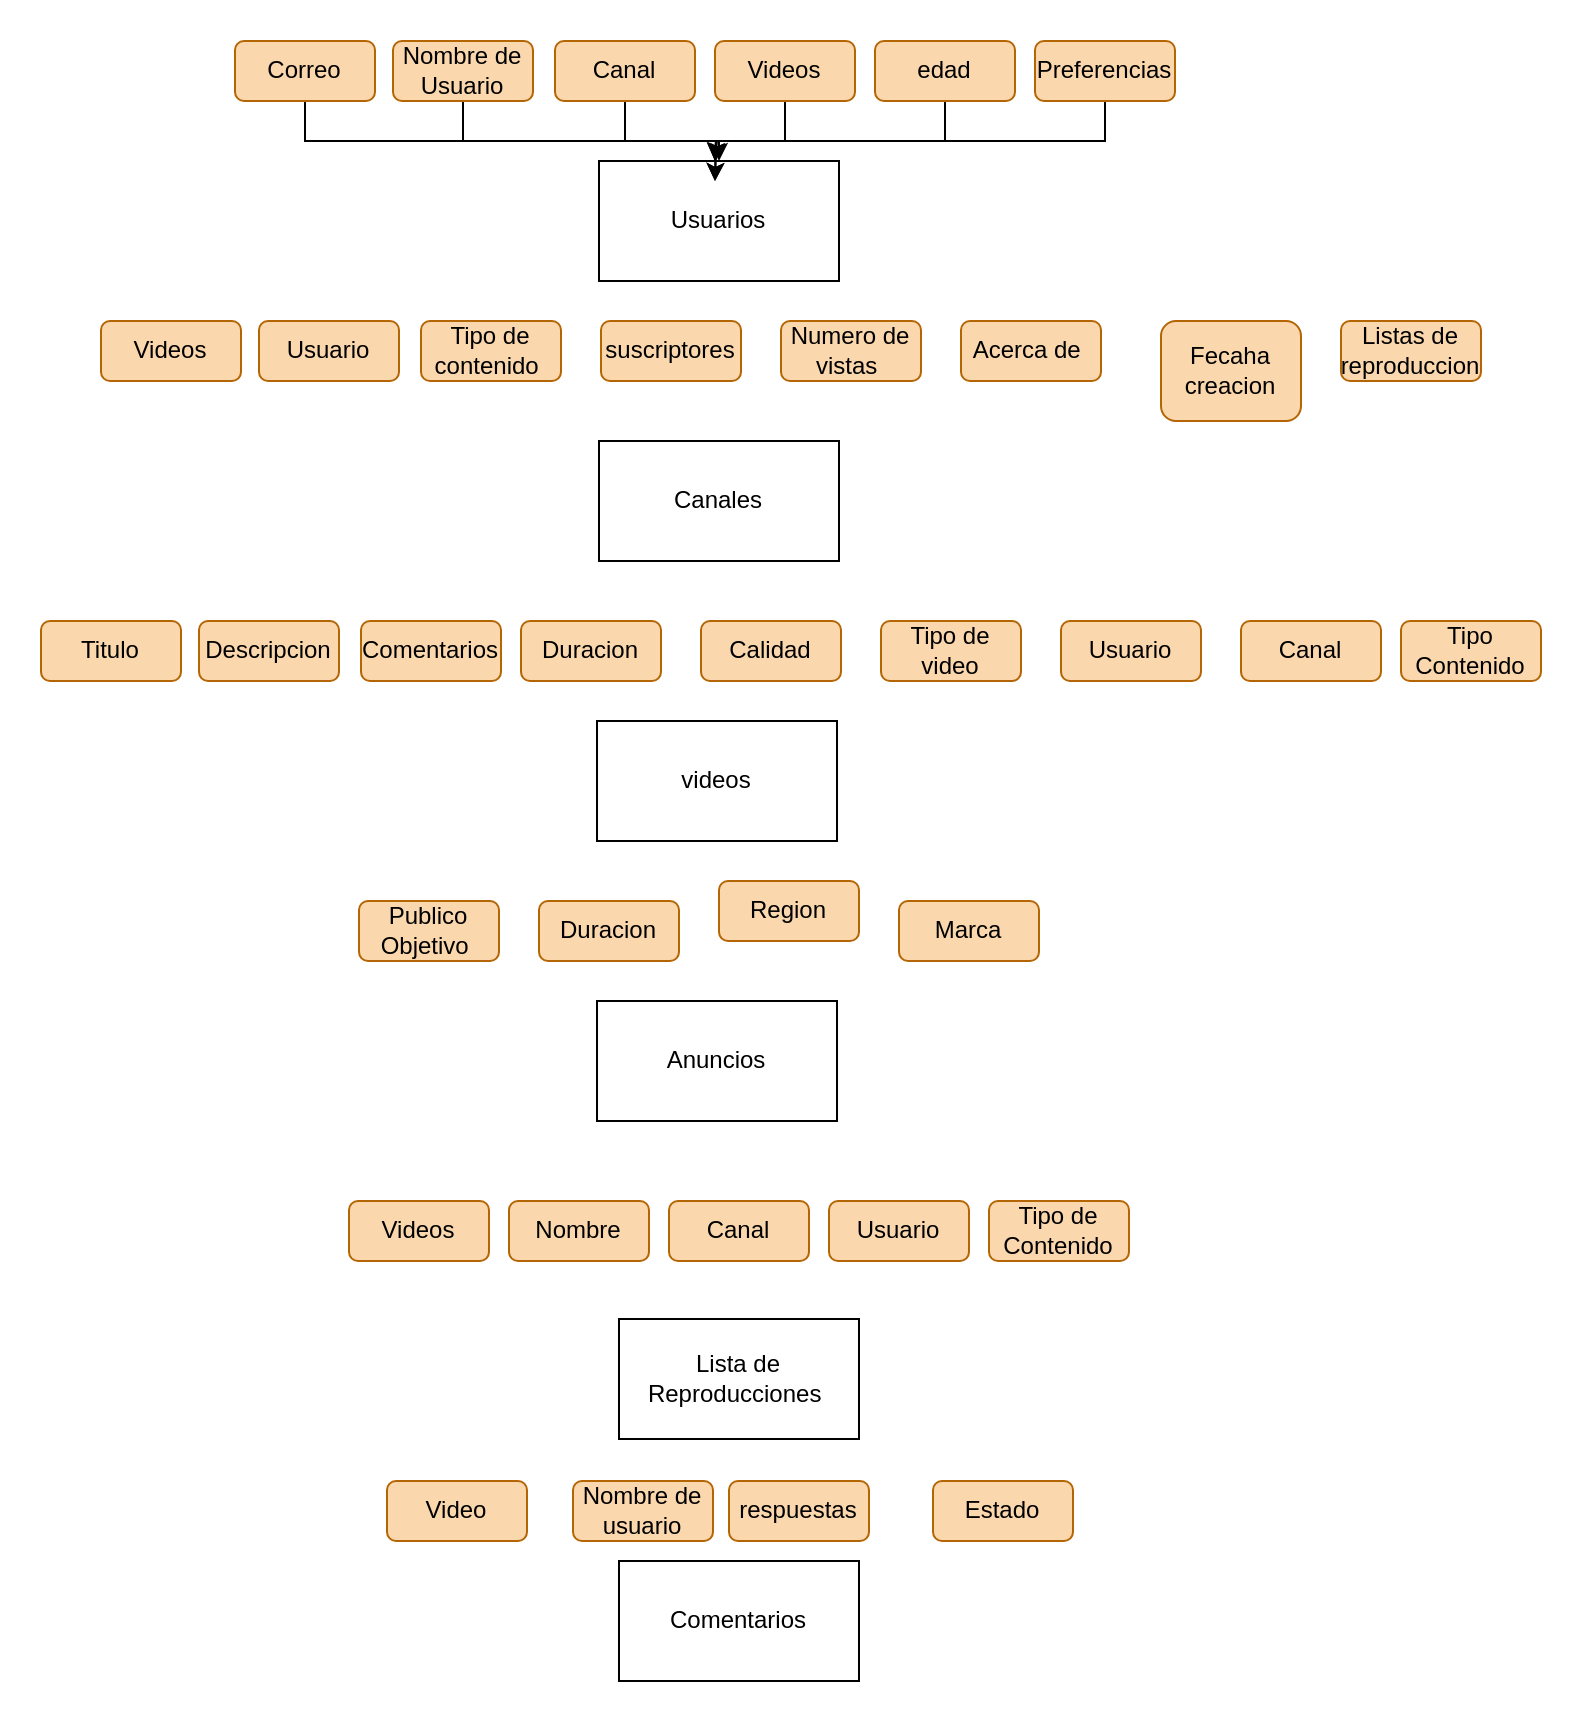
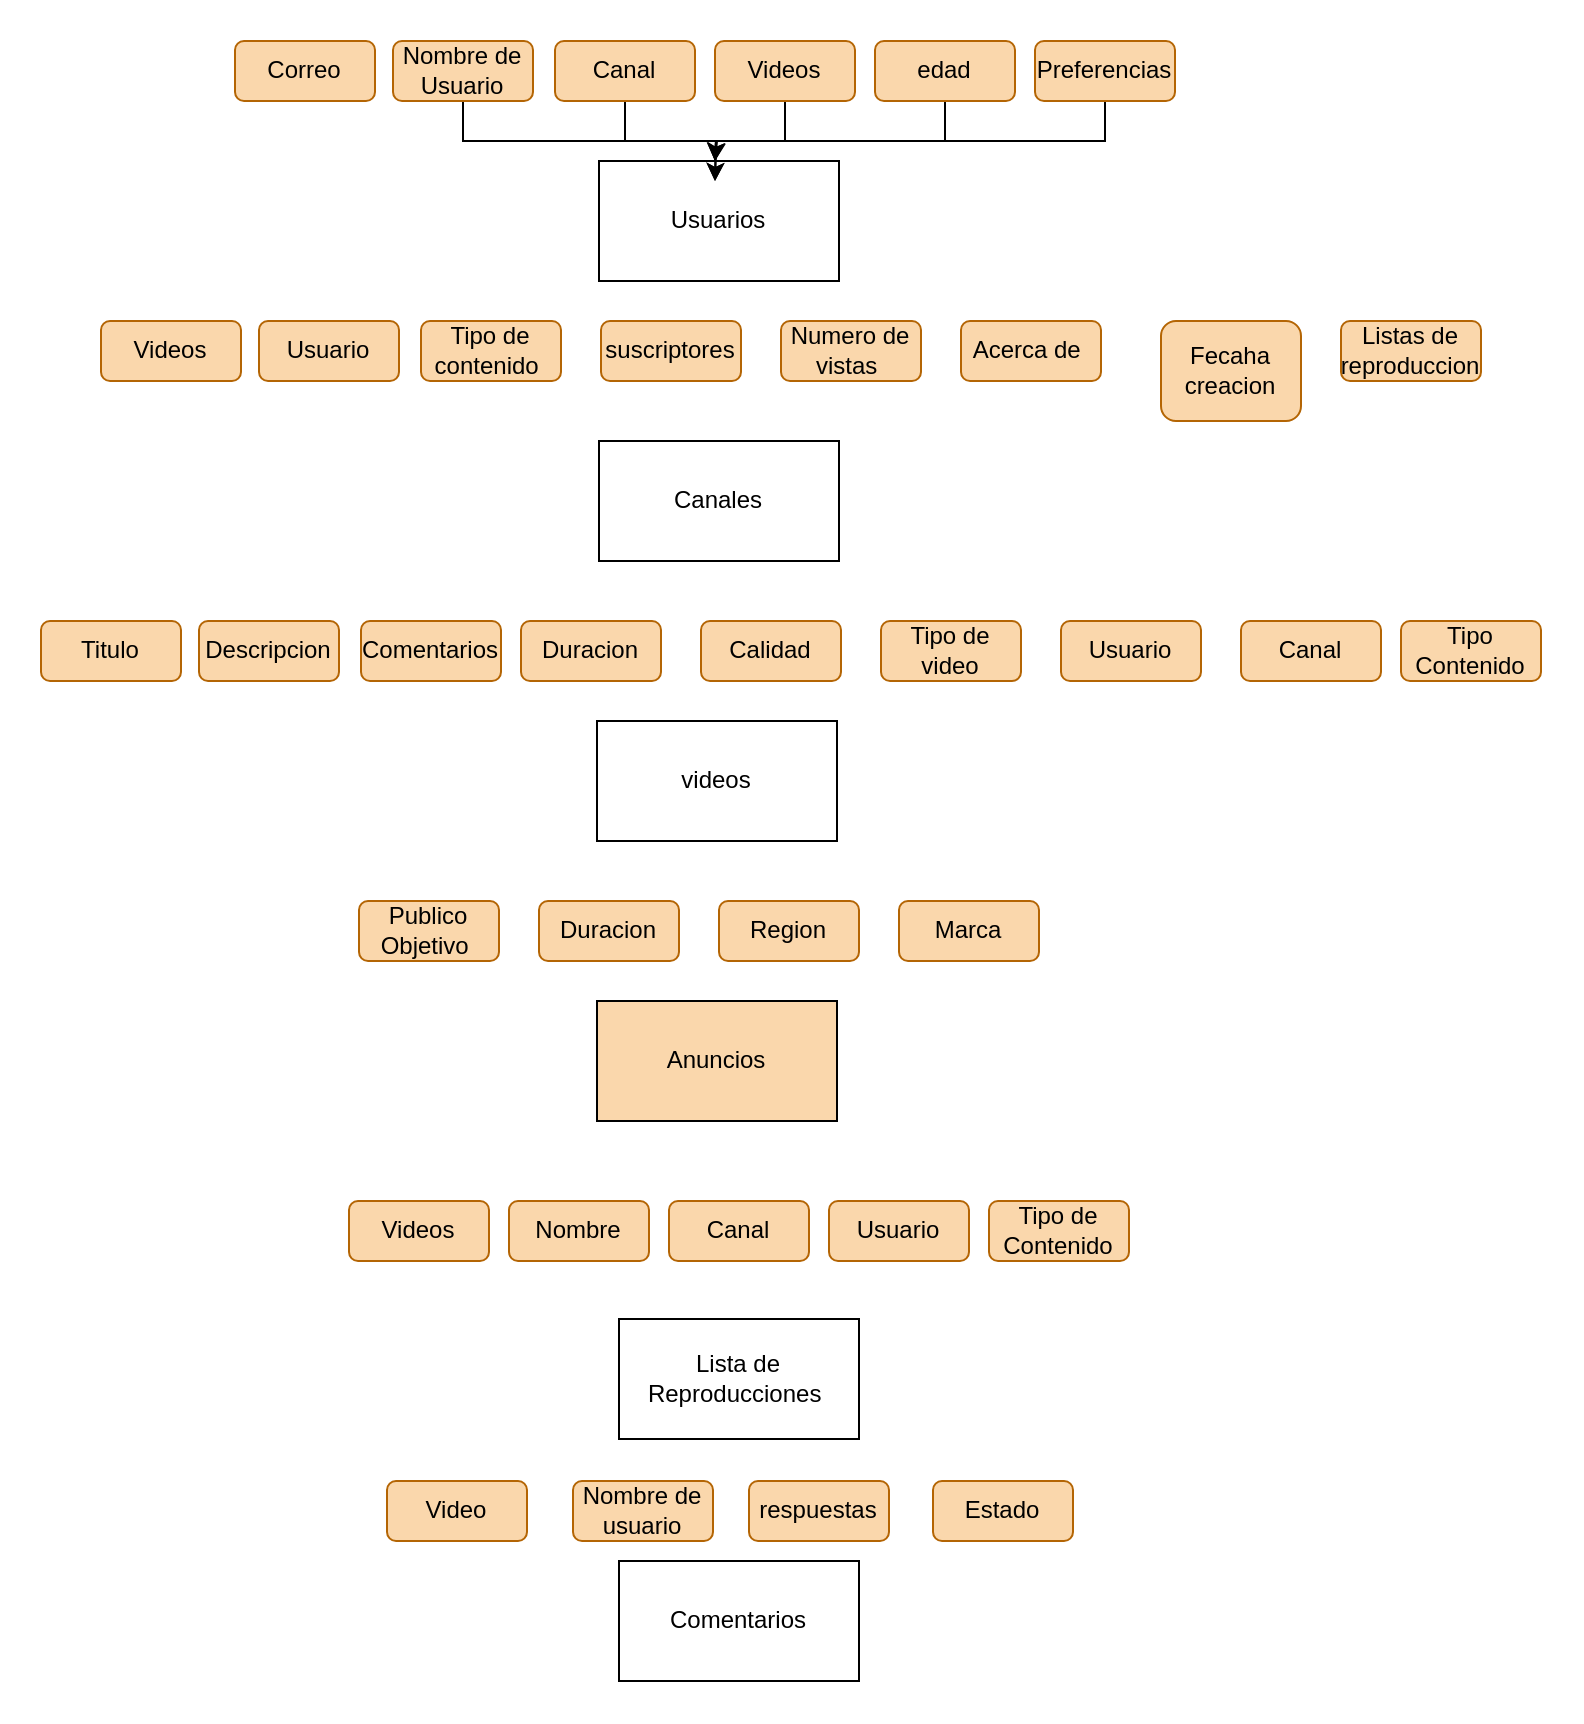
(362, 141) -> none
(789, 911) -> (789, 931)
(717, 1061) -> (717, 1061)
(799, 1511) -> (819, 1511)
